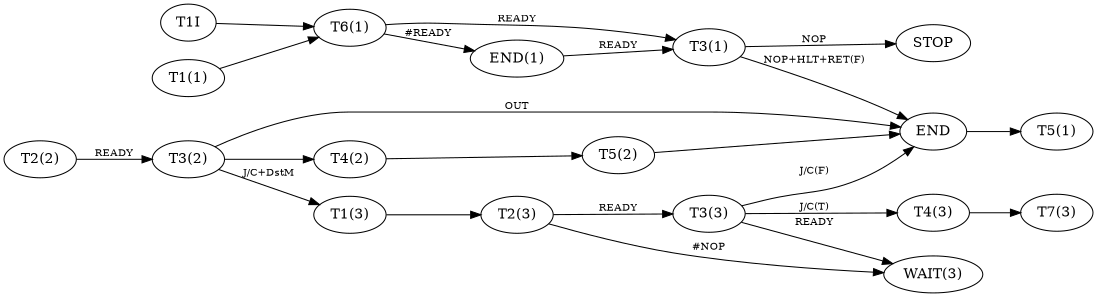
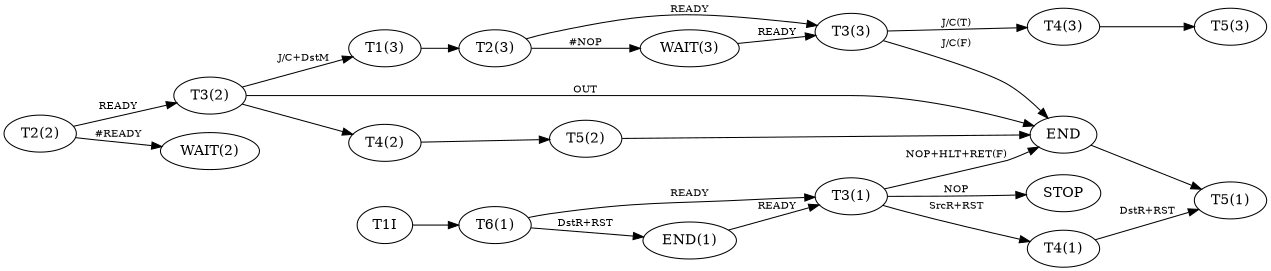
(428, 33) -> (586, 224)
(188, 78) -> none
none -> (210, 151)
(1057, 213) -> (1230, 27)
(812, 242) -> (772, 40)
none -> (1063, 249)
